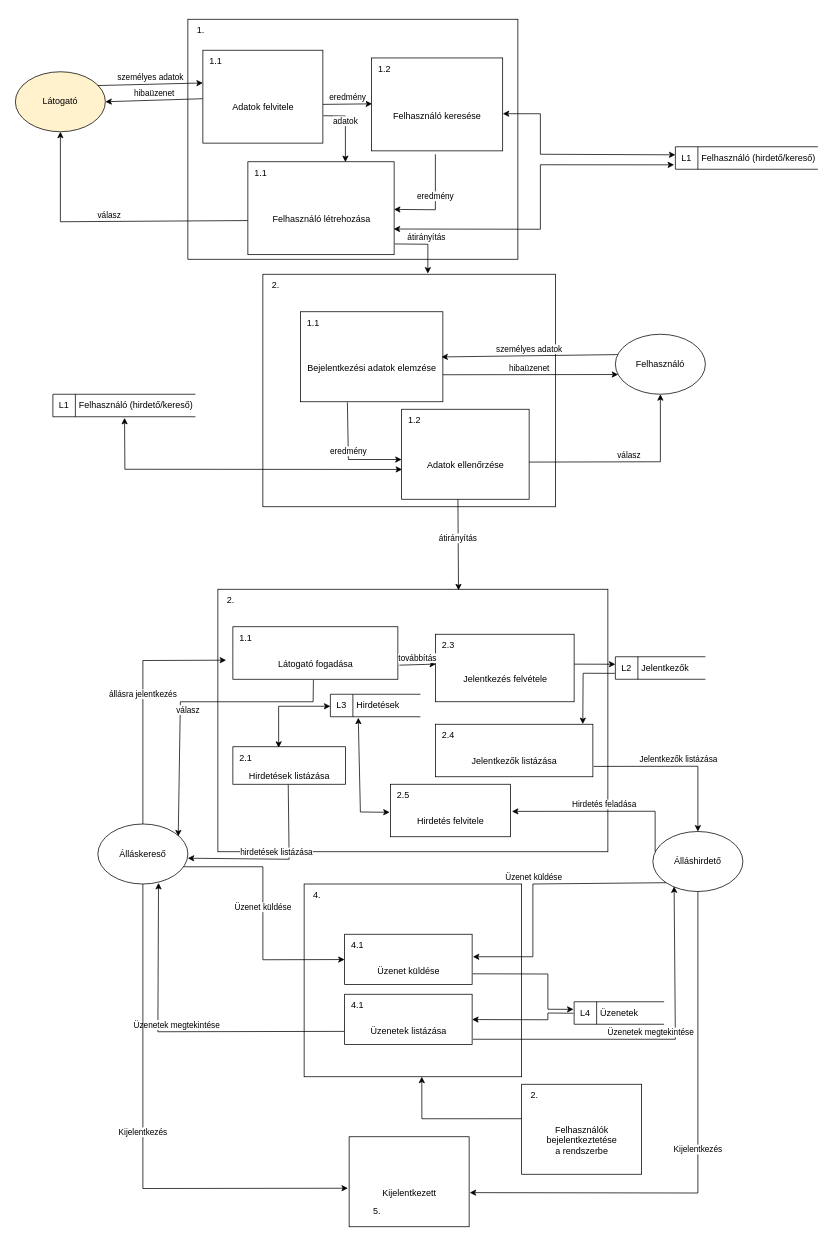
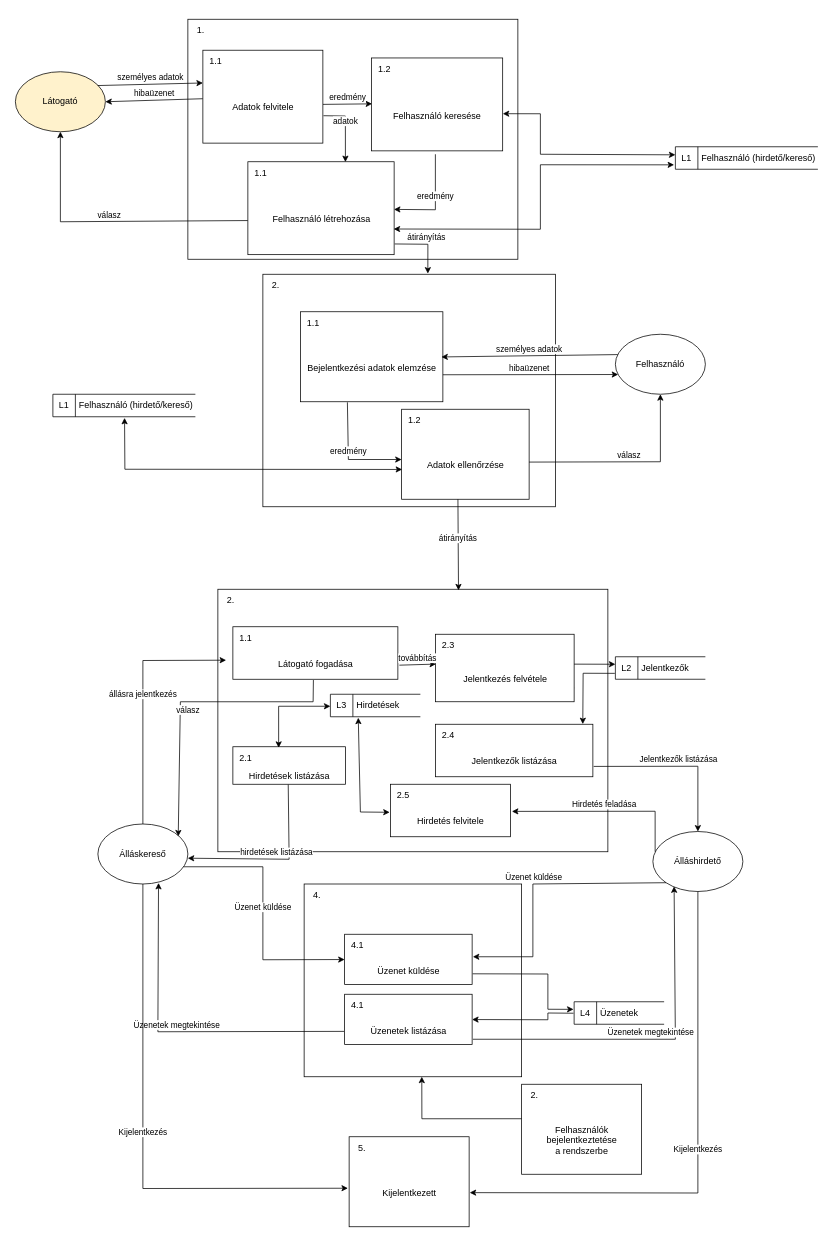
(377, 1212) -> (362, 1148)
